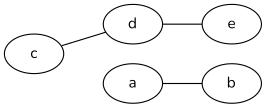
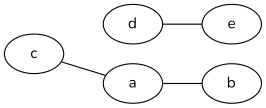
(84, 39) -> (84, 69)
